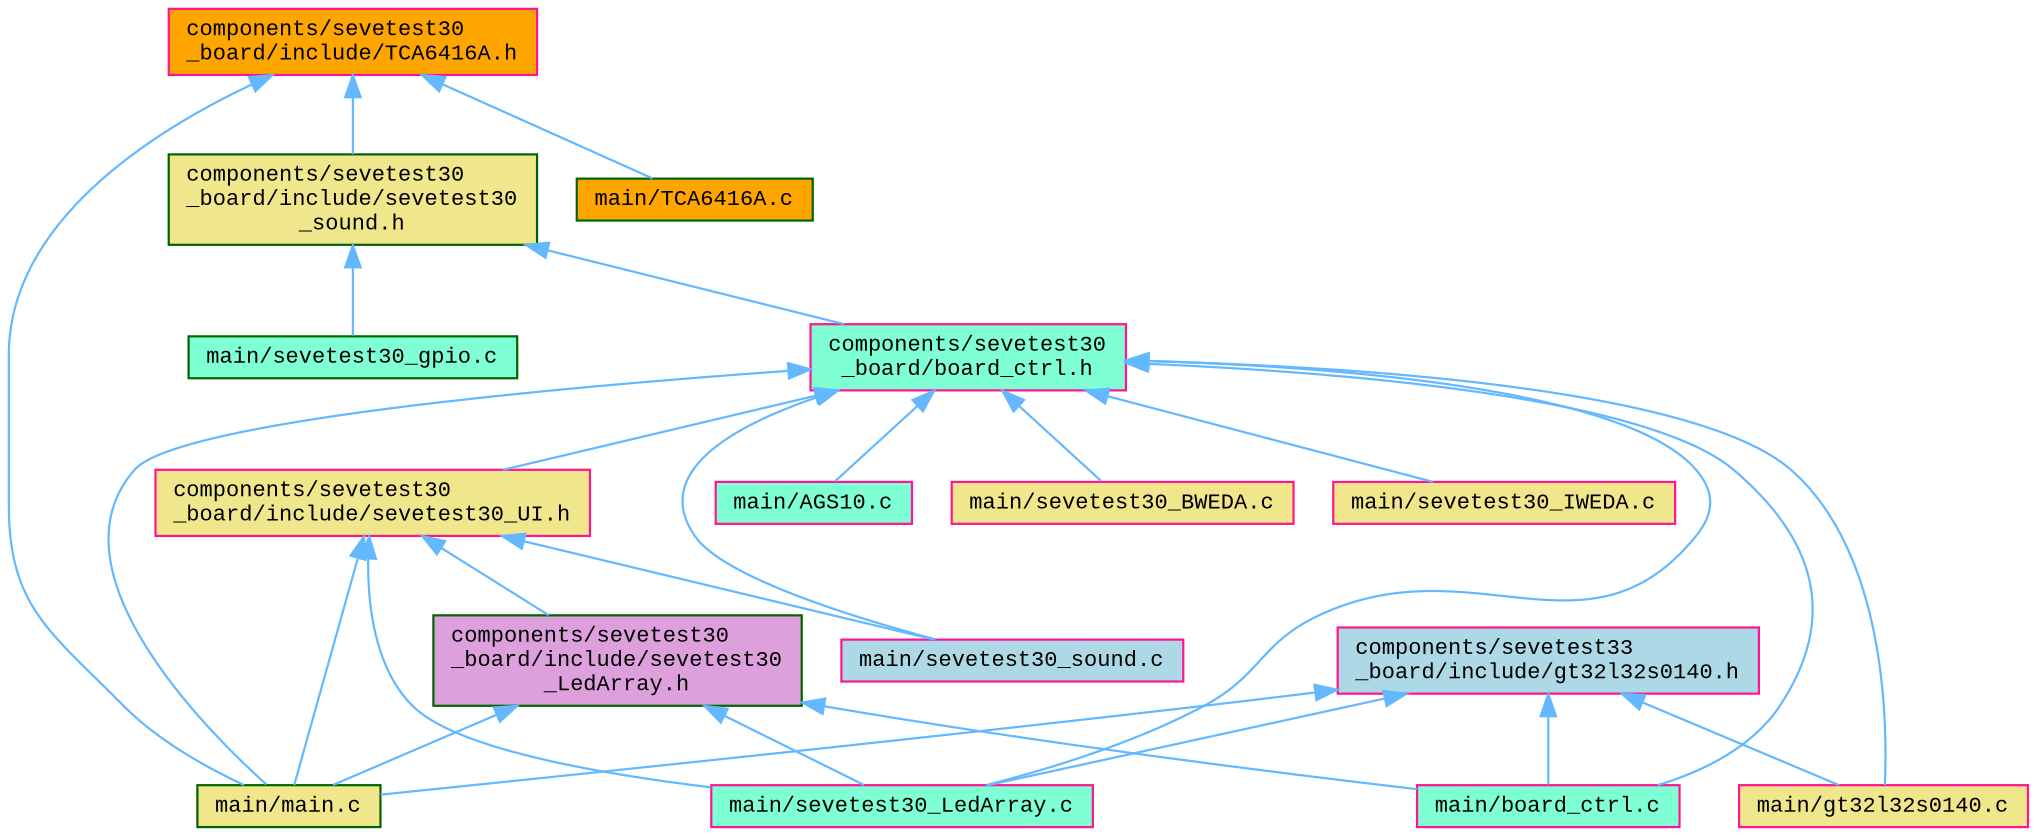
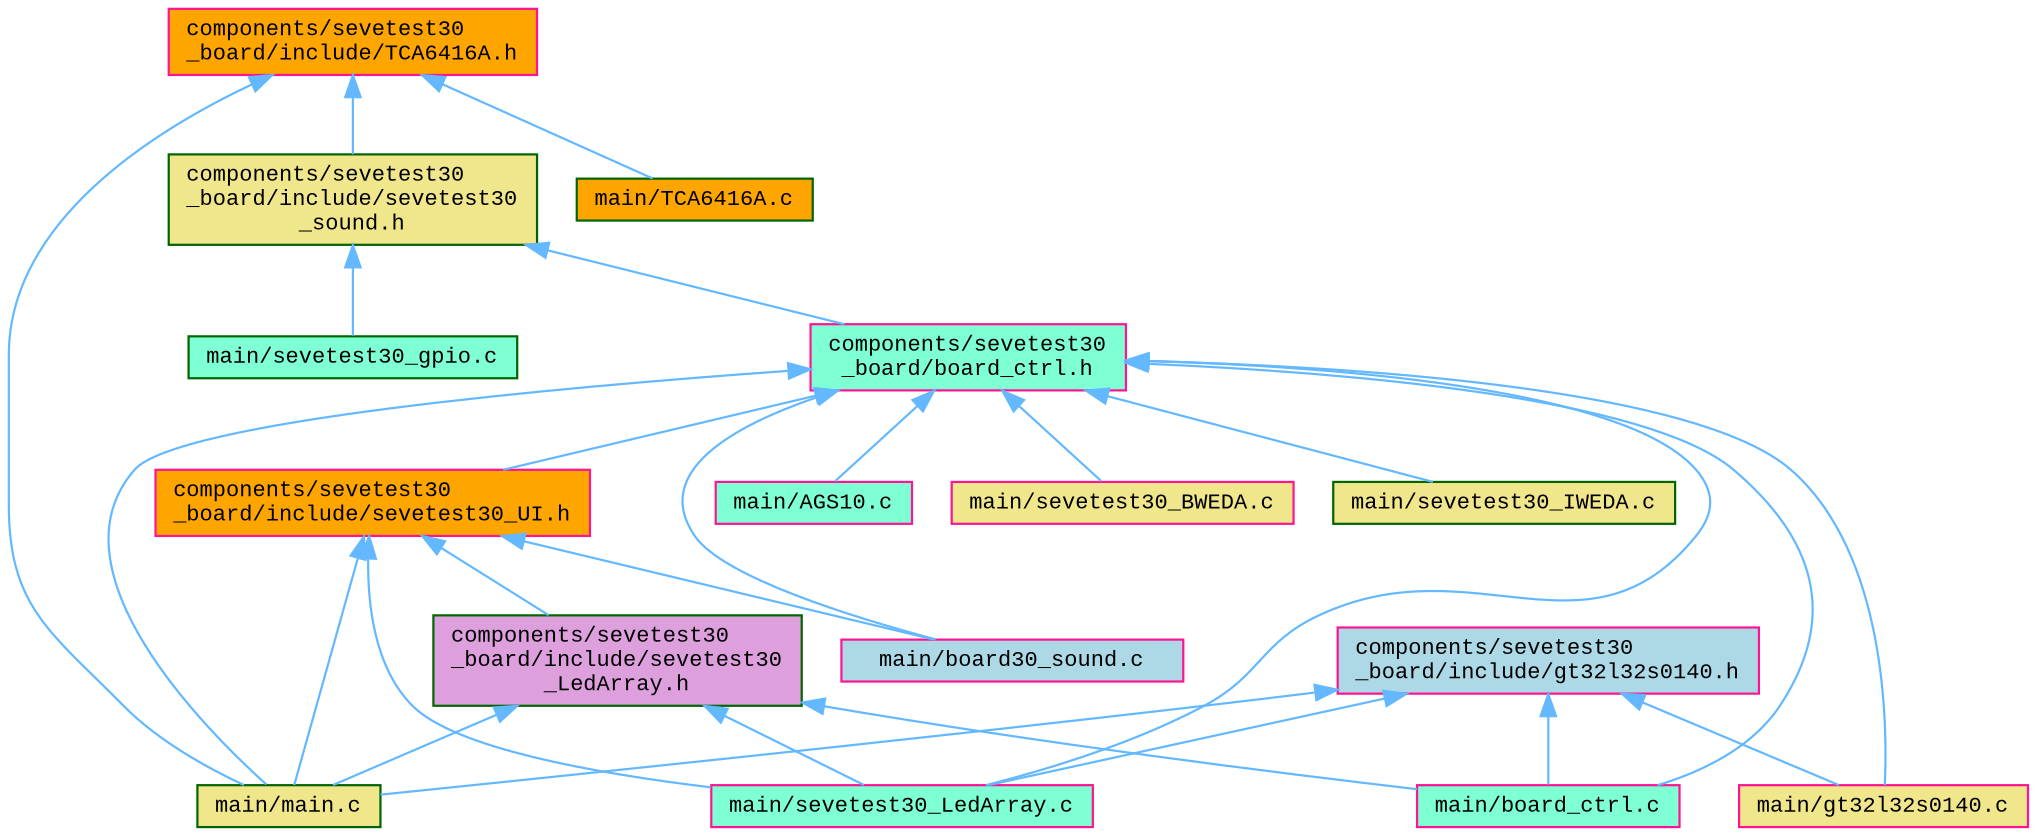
(373, 503) -> (373, 503)
(1504, 503) -> (1504, 503)
(1012, 661) -> (1012, 661)
(1548, 661) -> (1548, 661)
